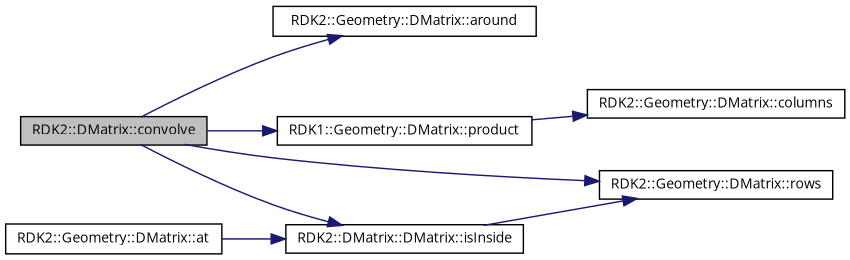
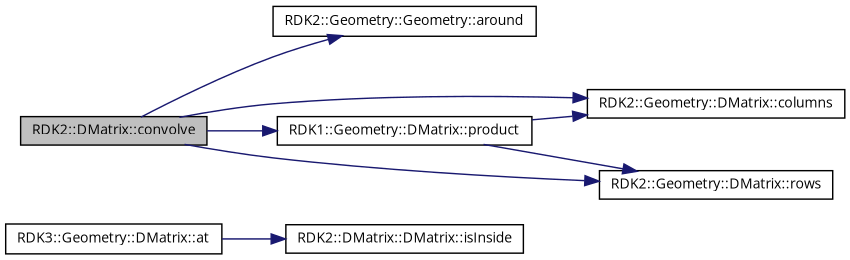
(405, 21) -> (405, 21)
(232, 188) -> (376, 98)
(553, 213) -> (553, 157)
(114, 239) -> (114, 239)
